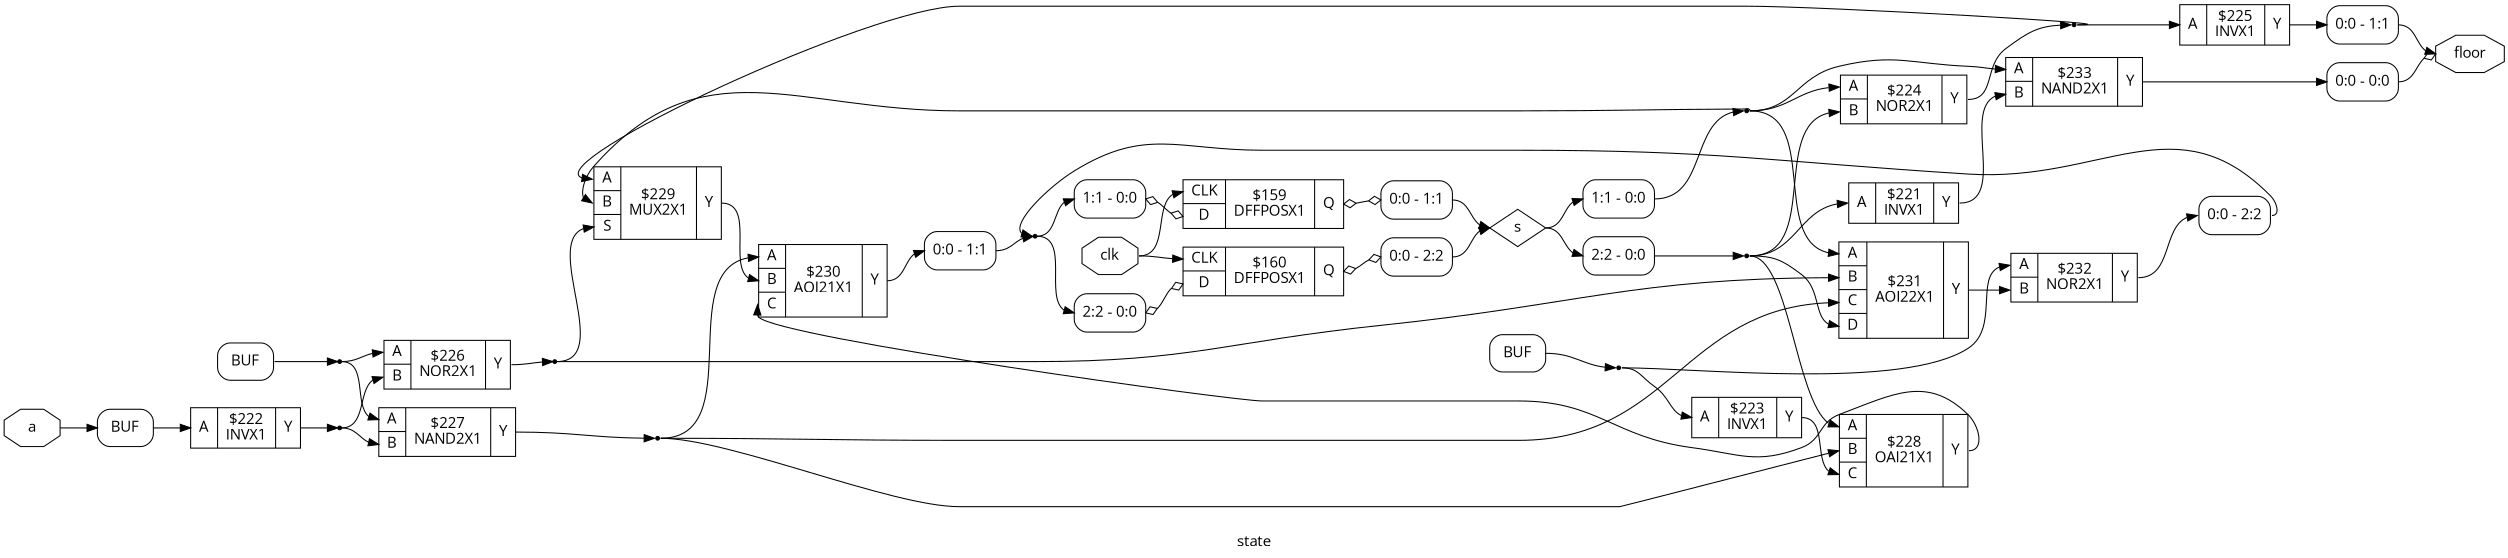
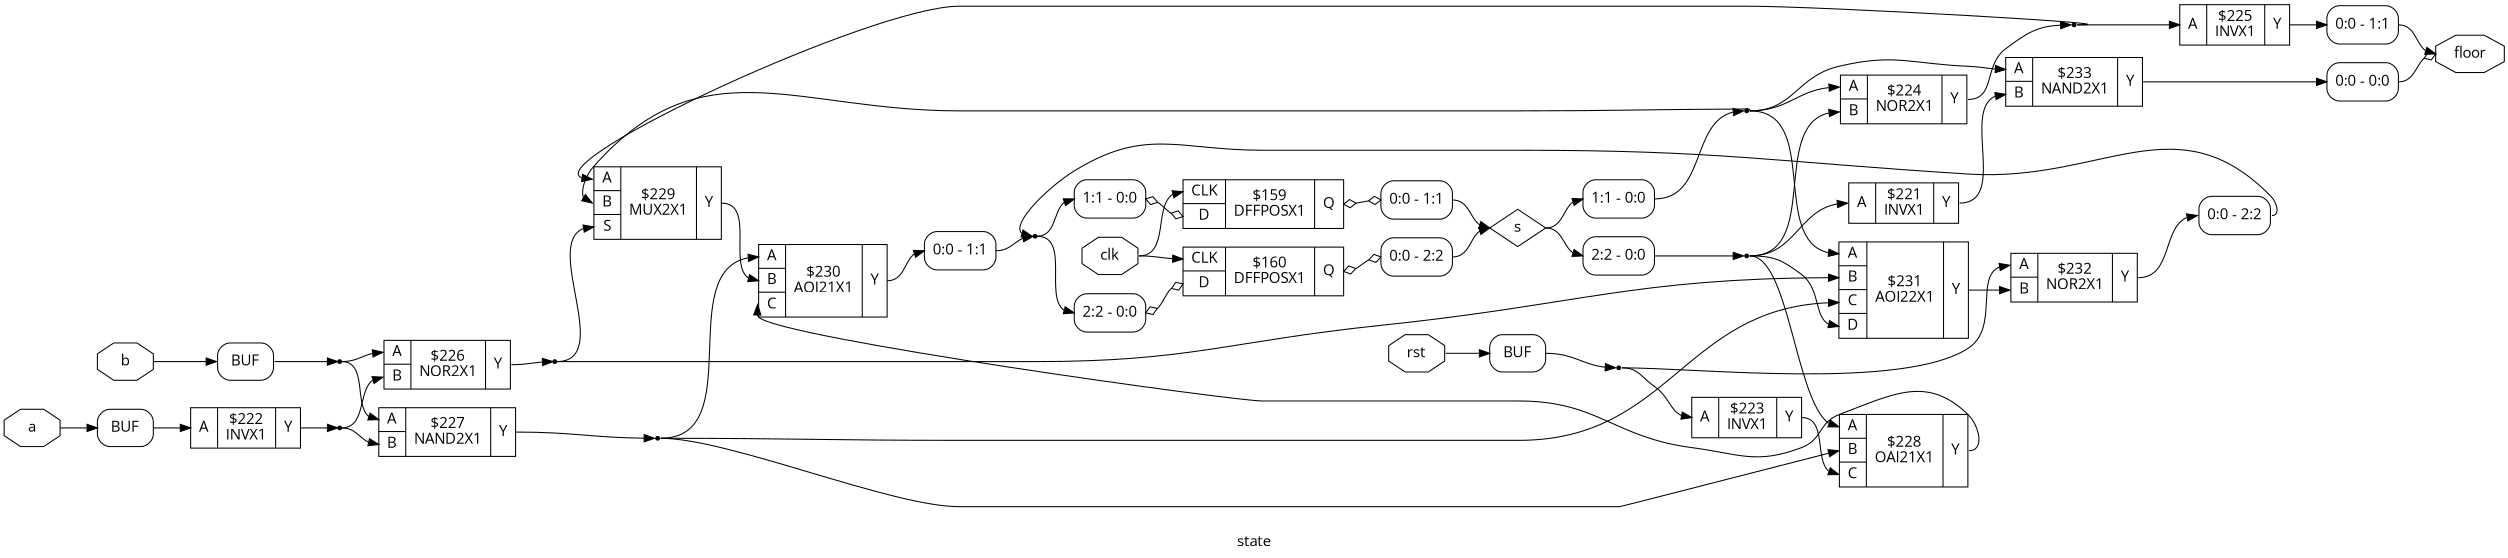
none -> (1417, 353)
none -> (125, 362)
